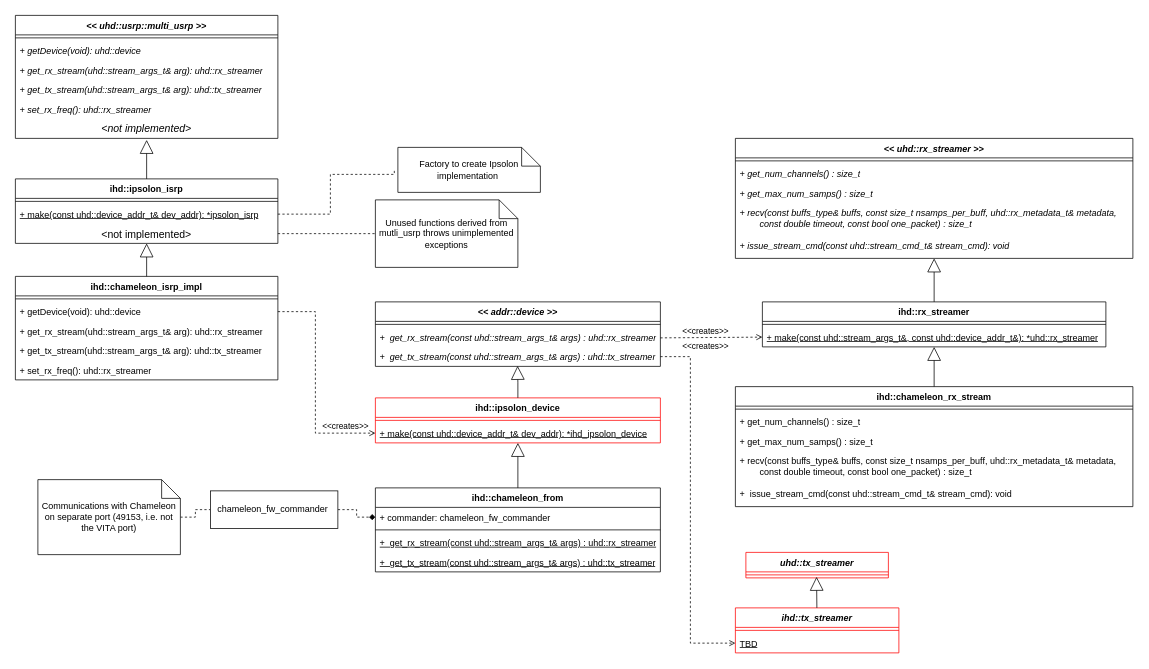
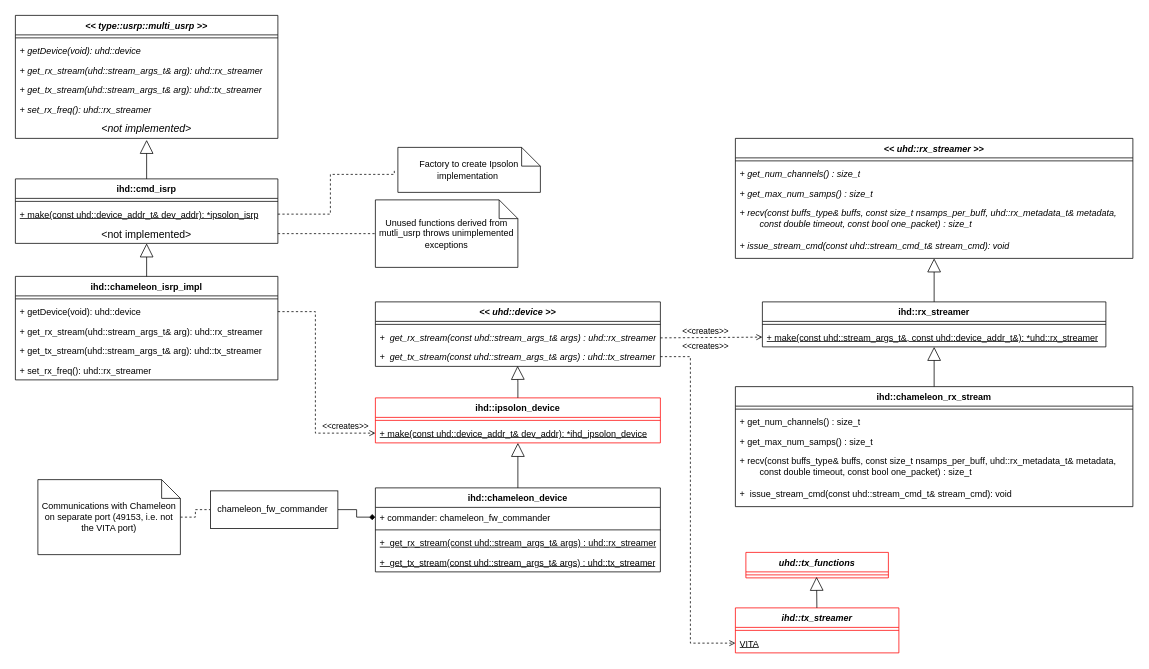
(147, 26) -> (147, 26)
(147, 190) -> (147, 190)
(518, 313) -> (518, 313)
(518, 499) -> (518, 499)
(356, 510) -> (356, 510)
(817, 563) -> (817, 563)
(747, 644) -> (750, 644)
